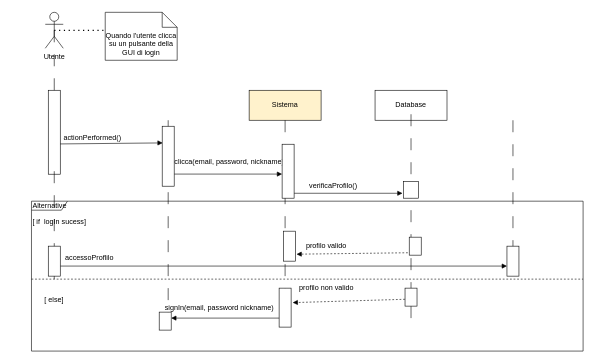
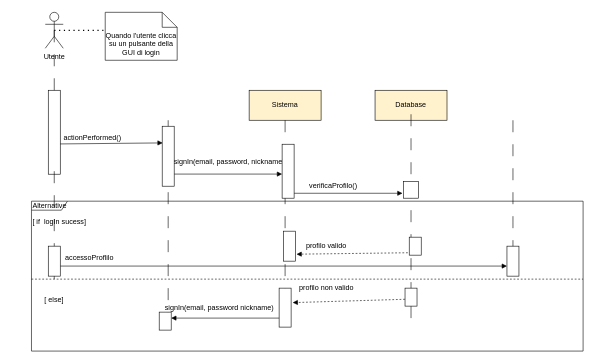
(411, 105) -> (411, 105)
(205, 162) -> (205, 162)
